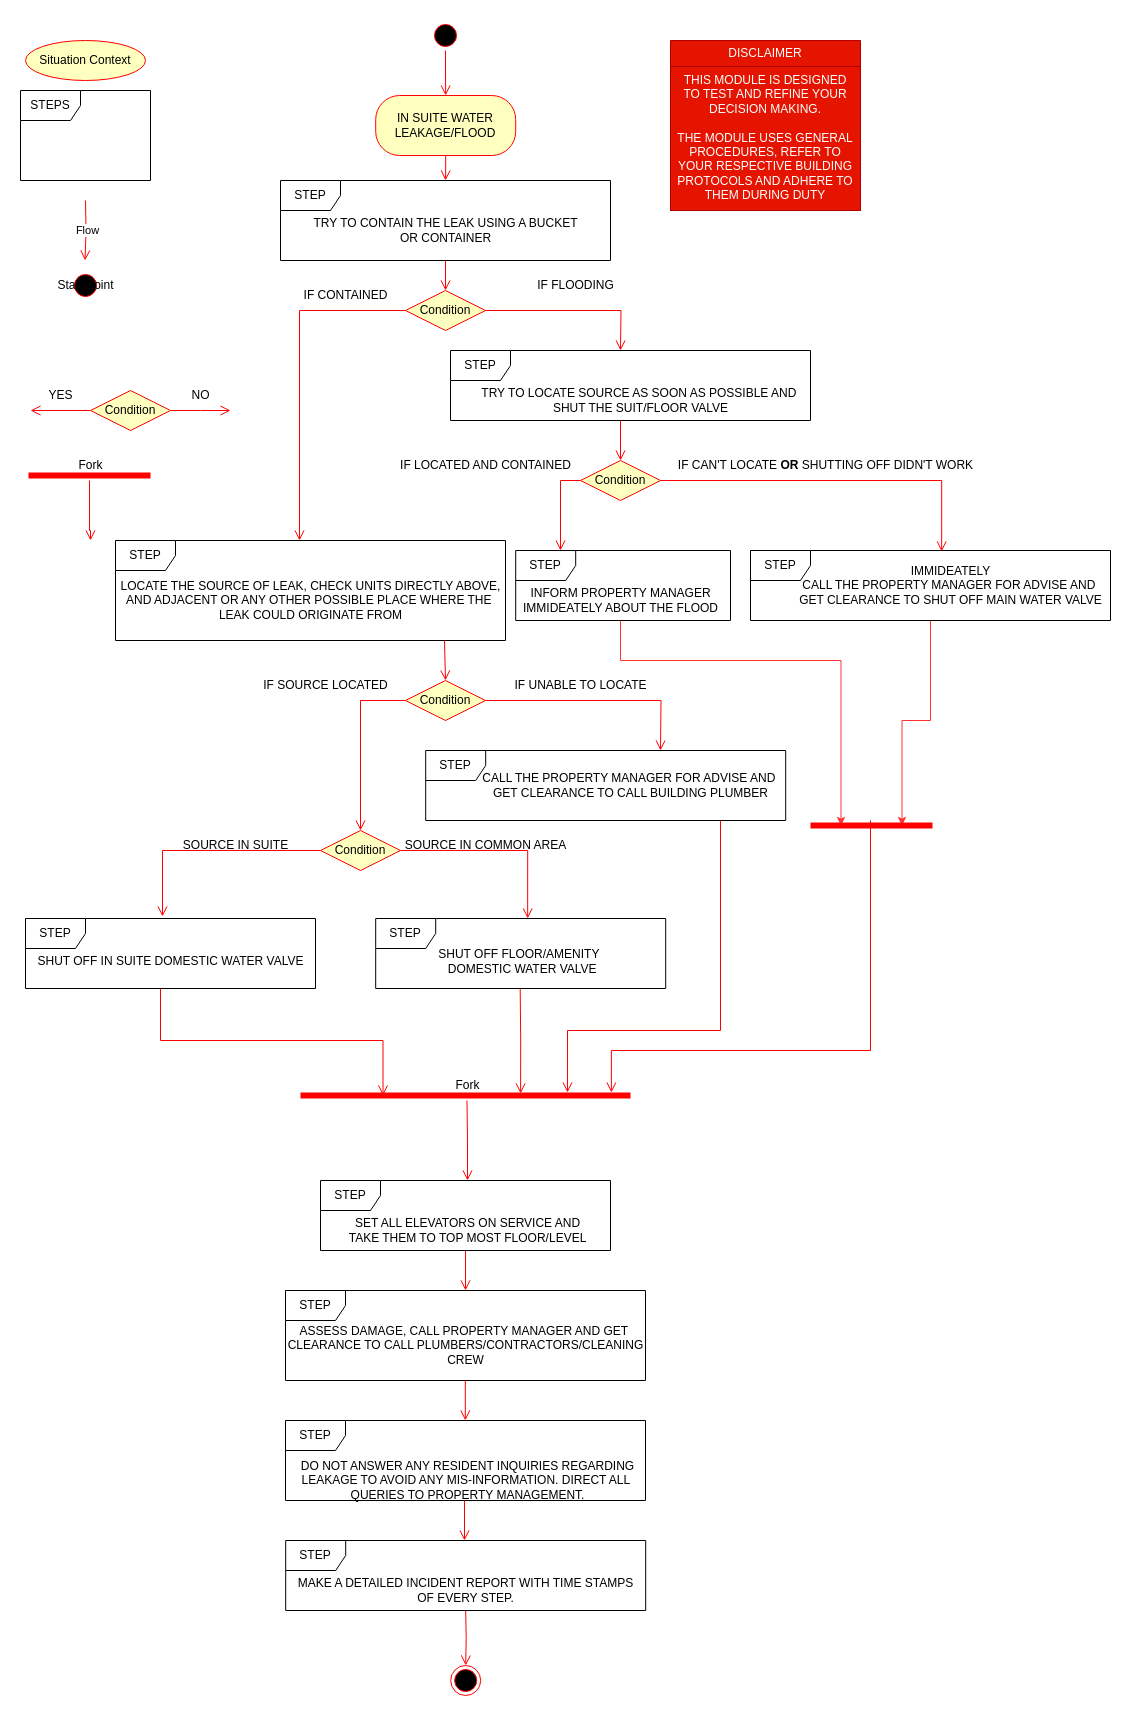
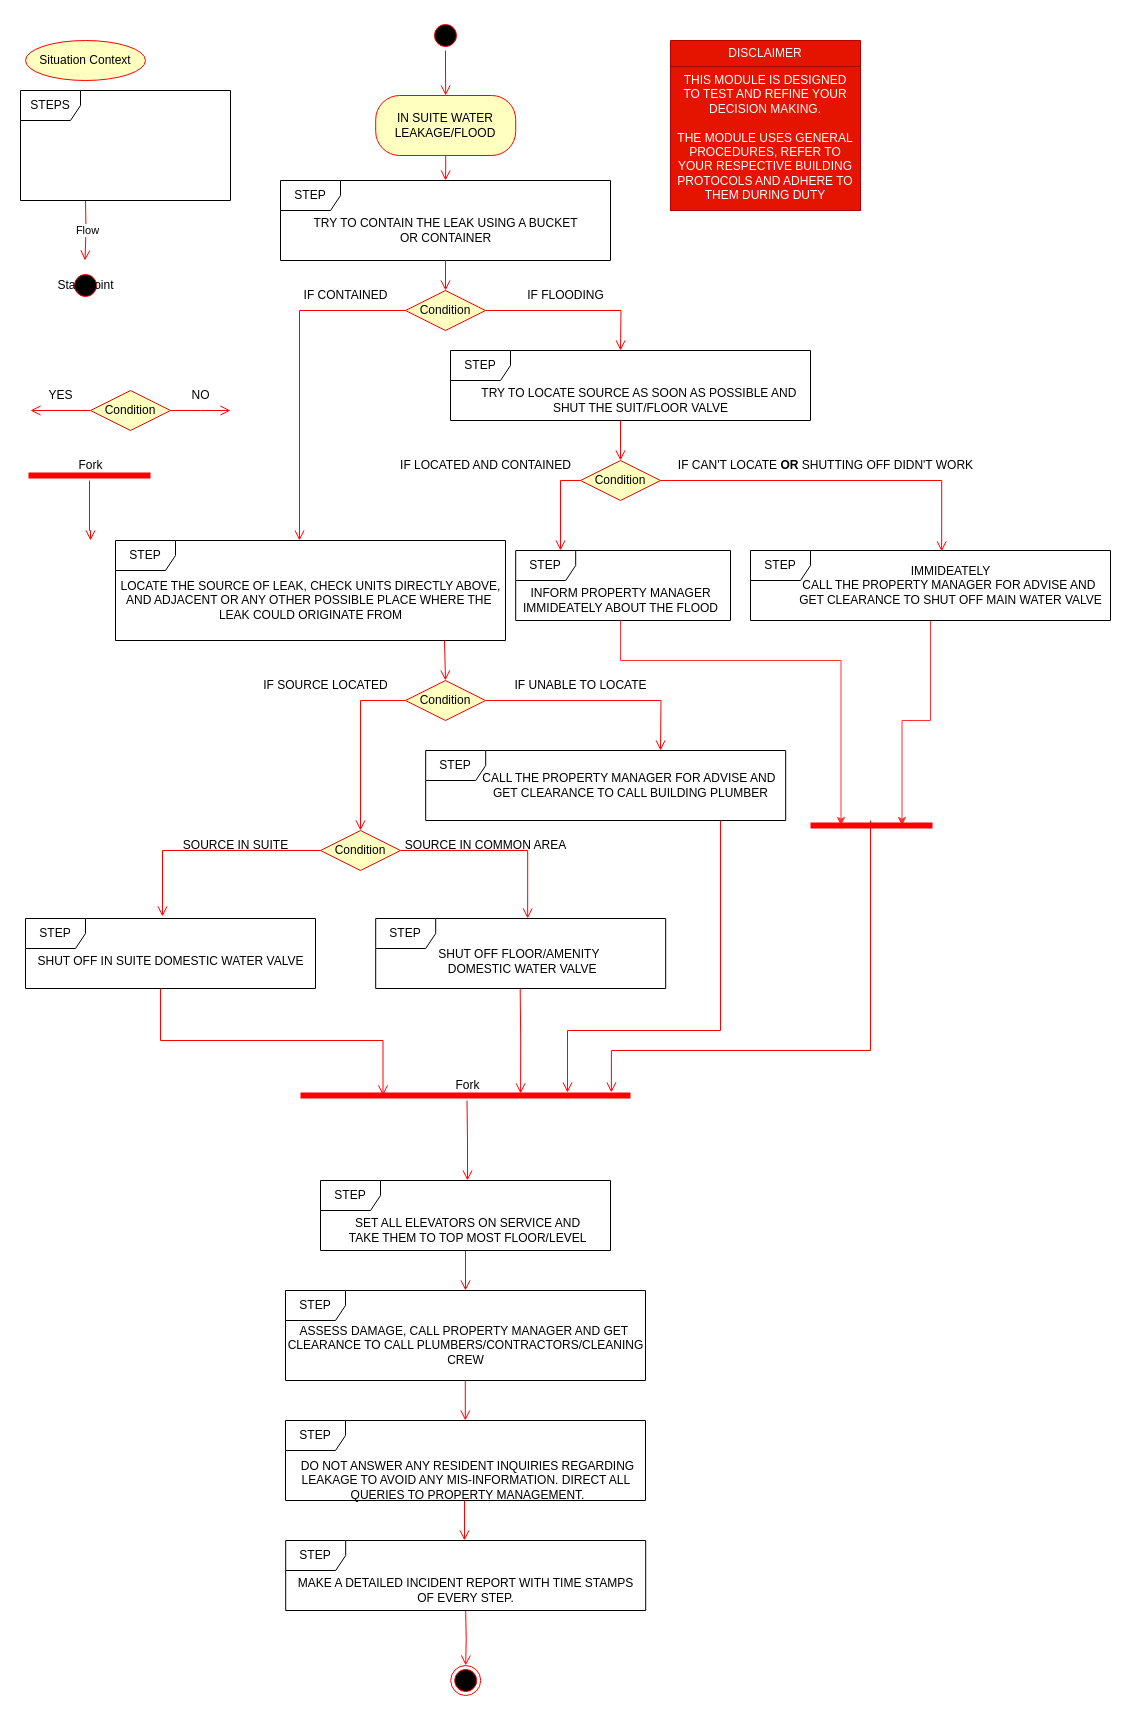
(86, 136) -> (126, 146)
(576, 286) -> (566, 296)
